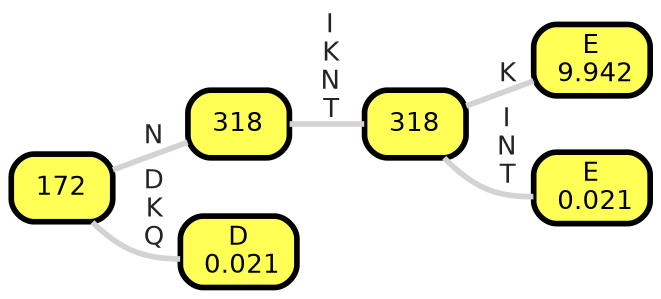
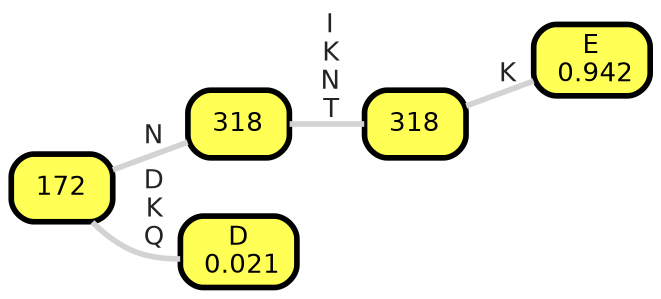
(592, 60) -> (592, 60)
(592, 188) -> none
